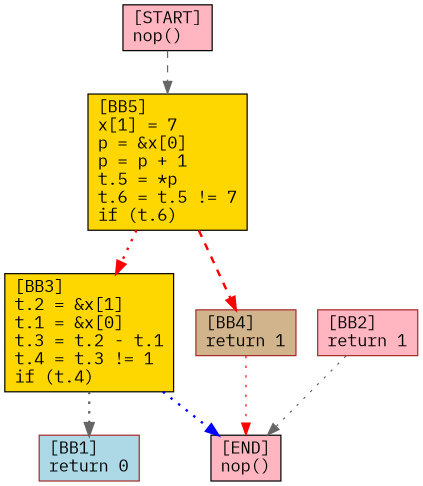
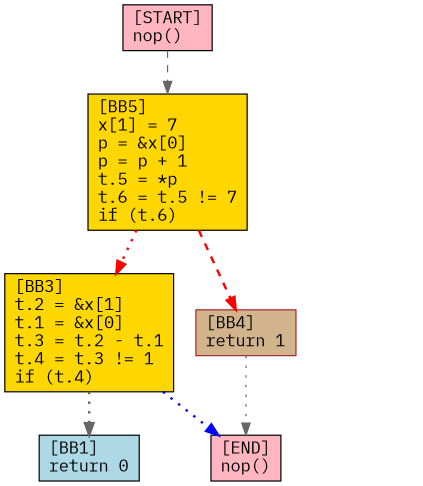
(368, 333) -> none
(246, 389) -> (246, 389)
(89, 458) -> (89, 458)
